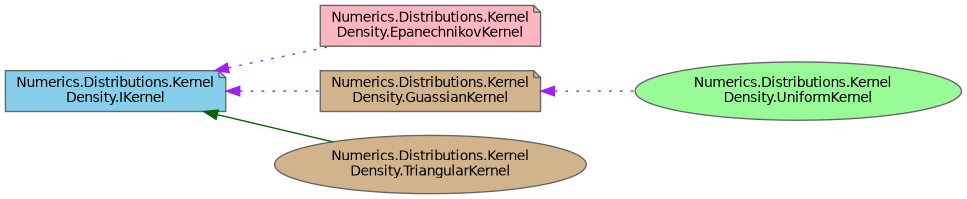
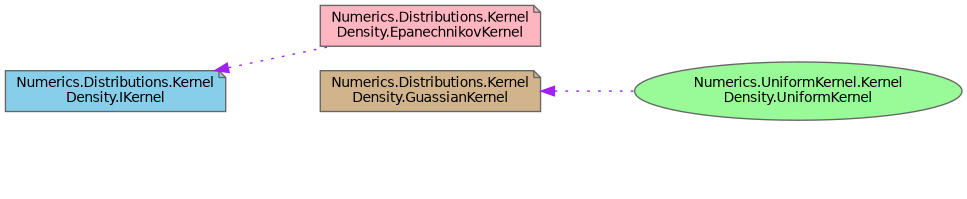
(280, 91) -> none
(798, 91) -> (798, 91)
(430, 165) -> none
